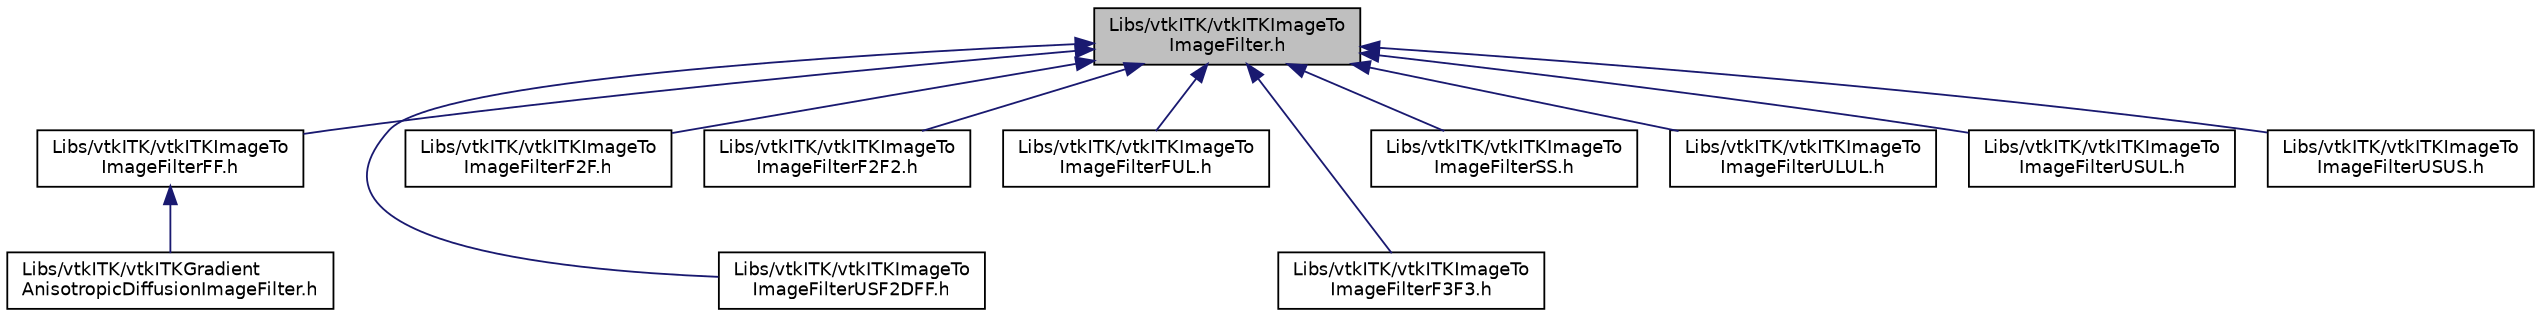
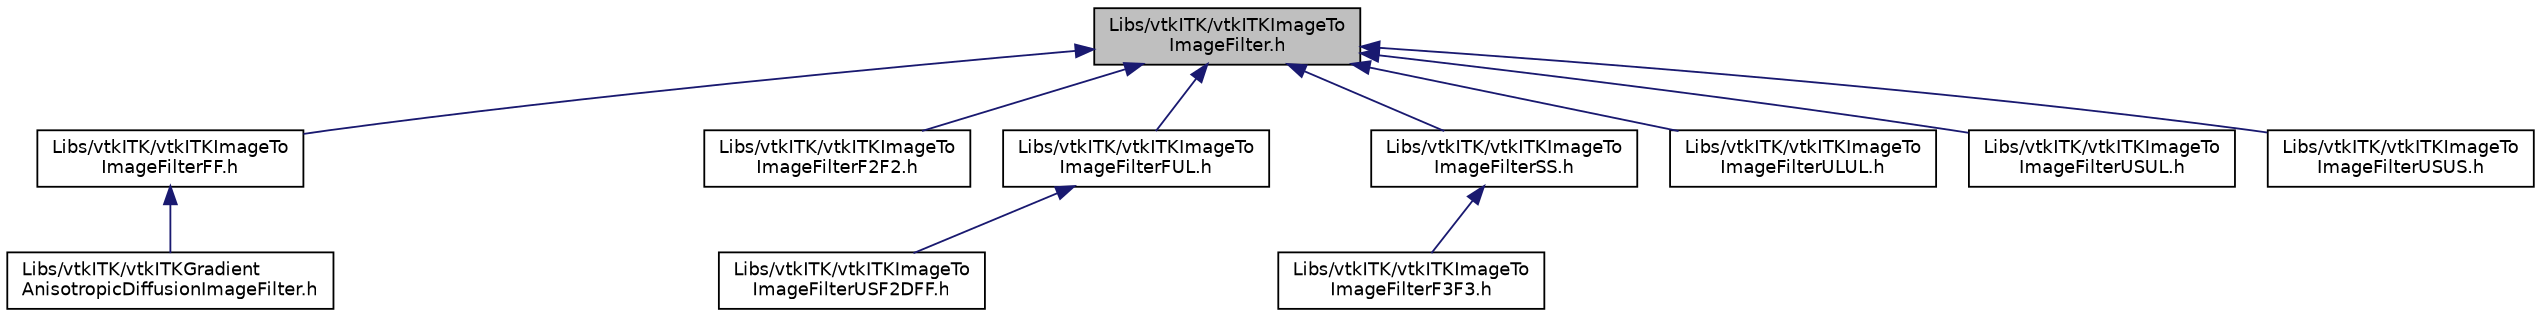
(513, 92) -> (986, 223)
(538, 159) -> none
(1325, 166) -> (1452, 227)
